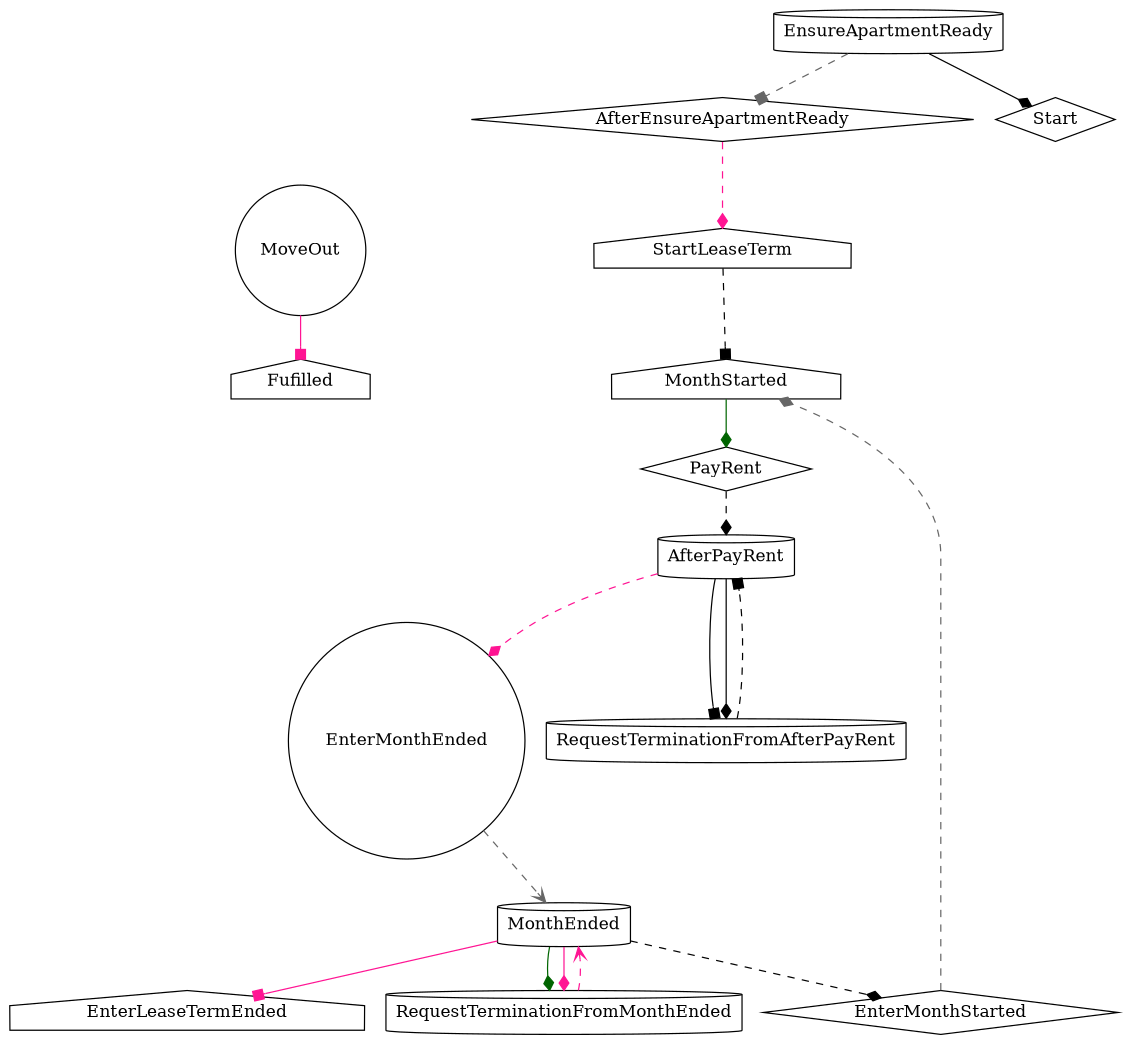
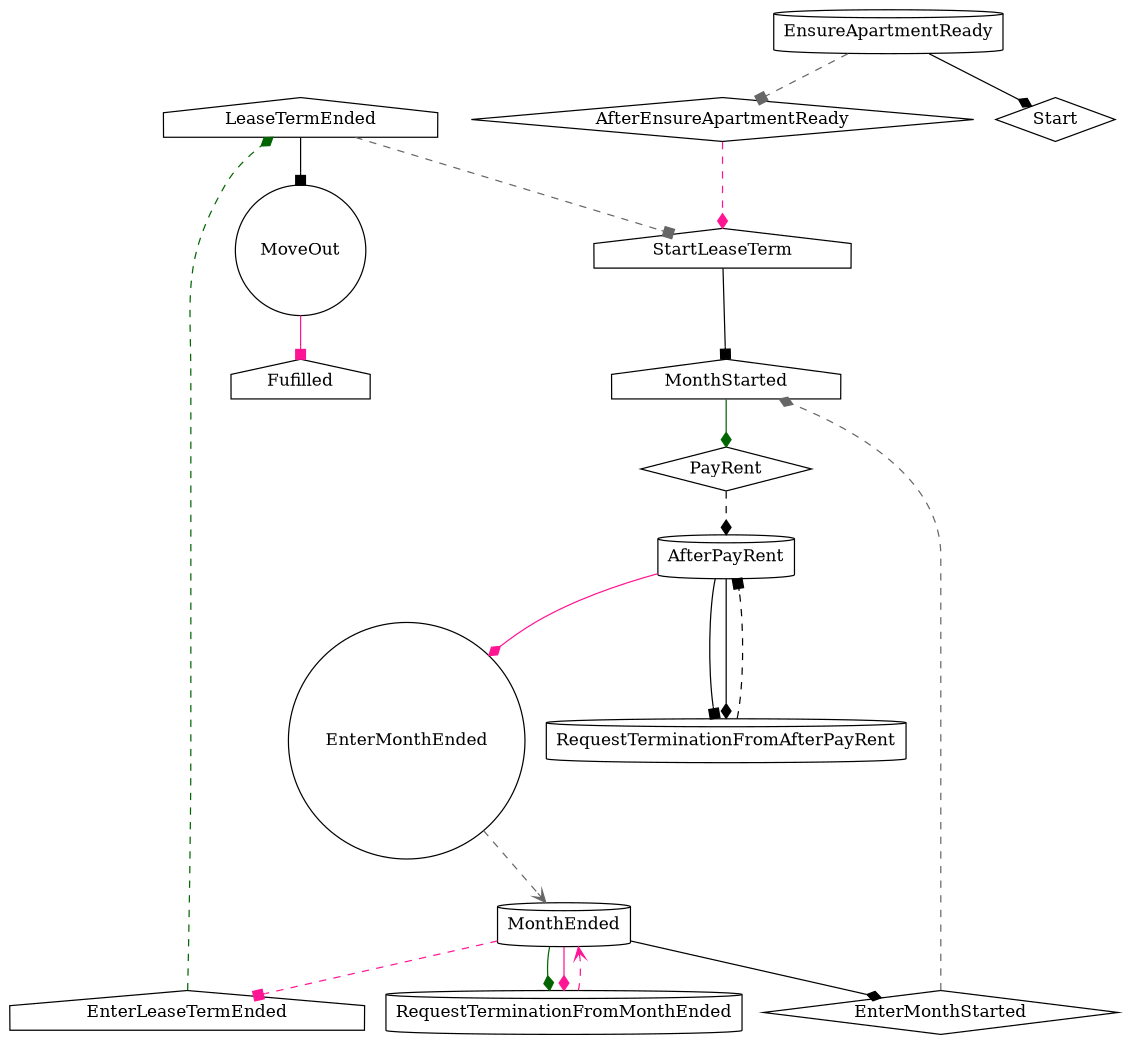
none -> (301, 120)
(724, 308) -> (724, 308)
(575, 602) -> (575, 602)
(382, 967) -> (382, 967)
(749, 968) -> (749, 968)
